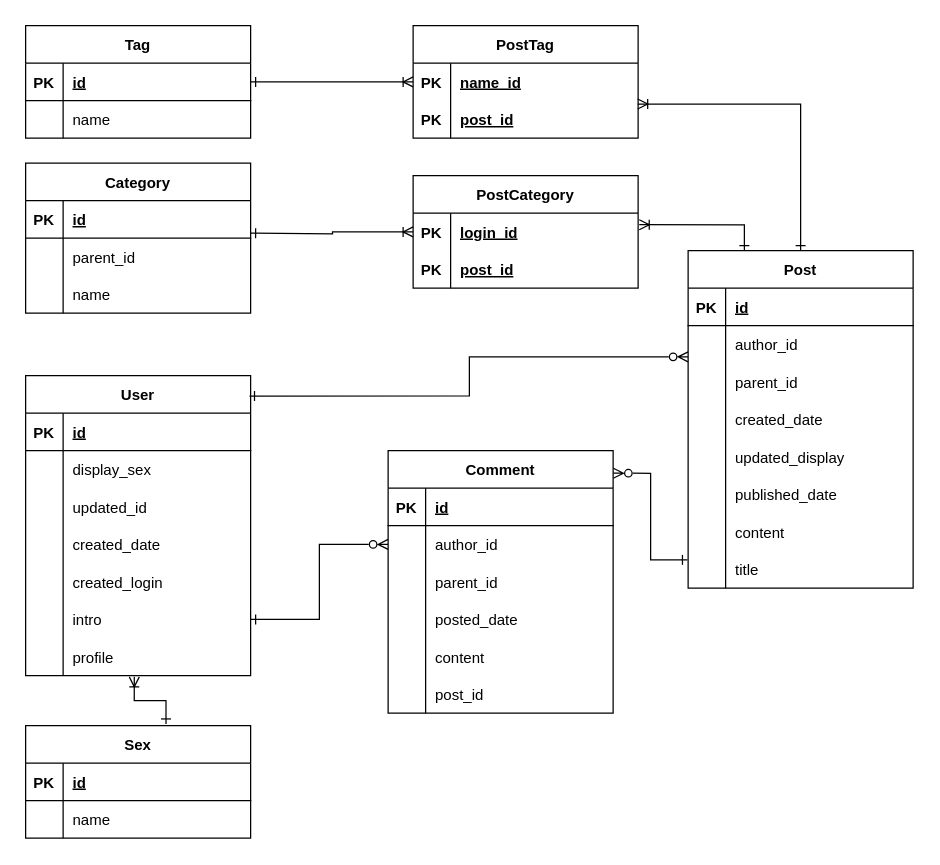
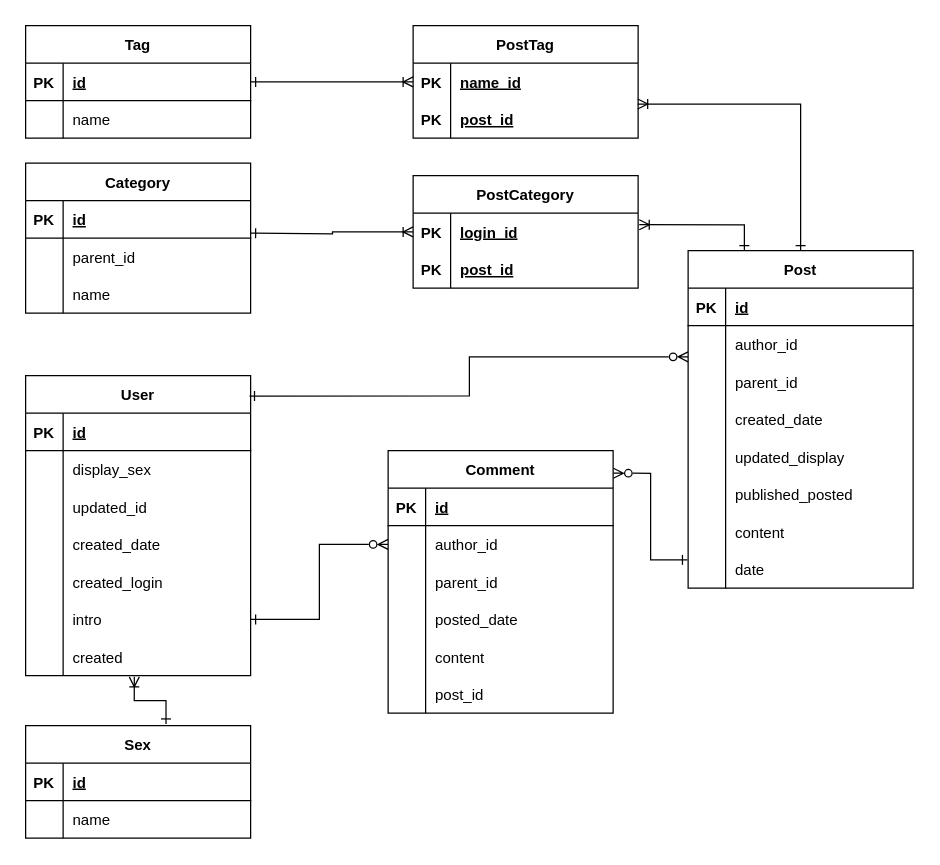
(790, 495) -> (798, 495)
(752, 570) -> (752, 570)
(98, 658) -> (102, 658)
